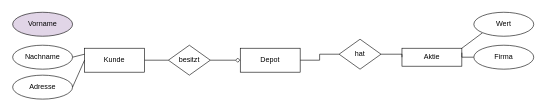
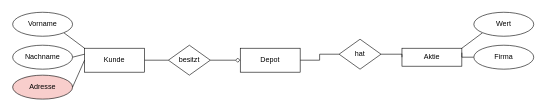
(42, 24) -> (42, 24)
none -> (73, 40)
(42, 87) -> (42, 87)
